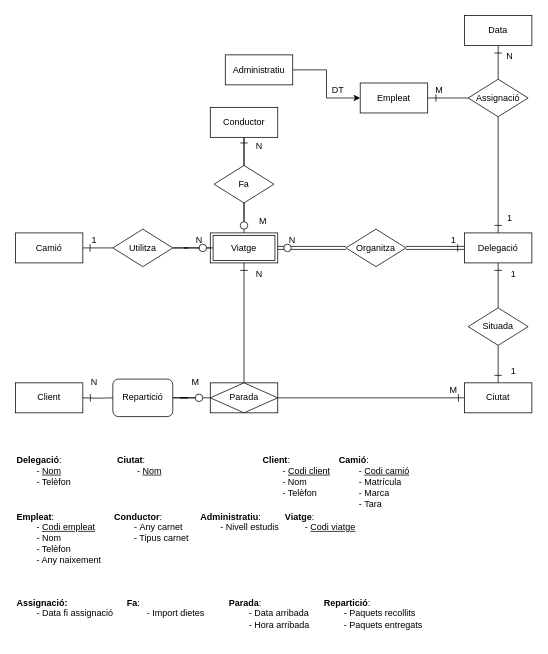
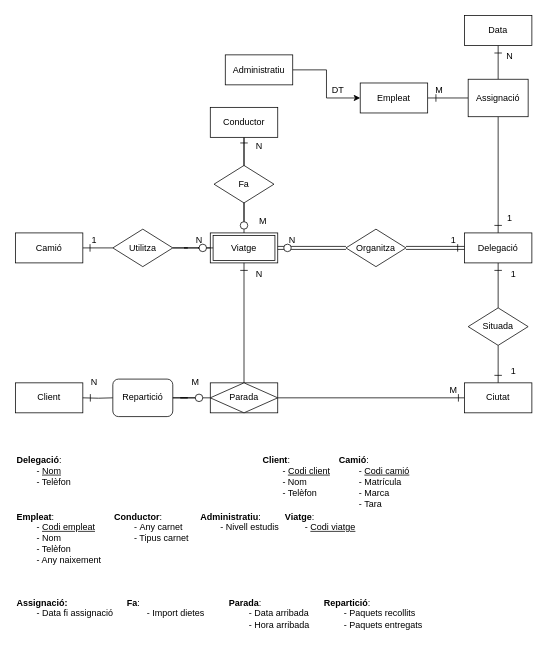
(498, 98) -> (498, 98)
(146, 465) -> none
